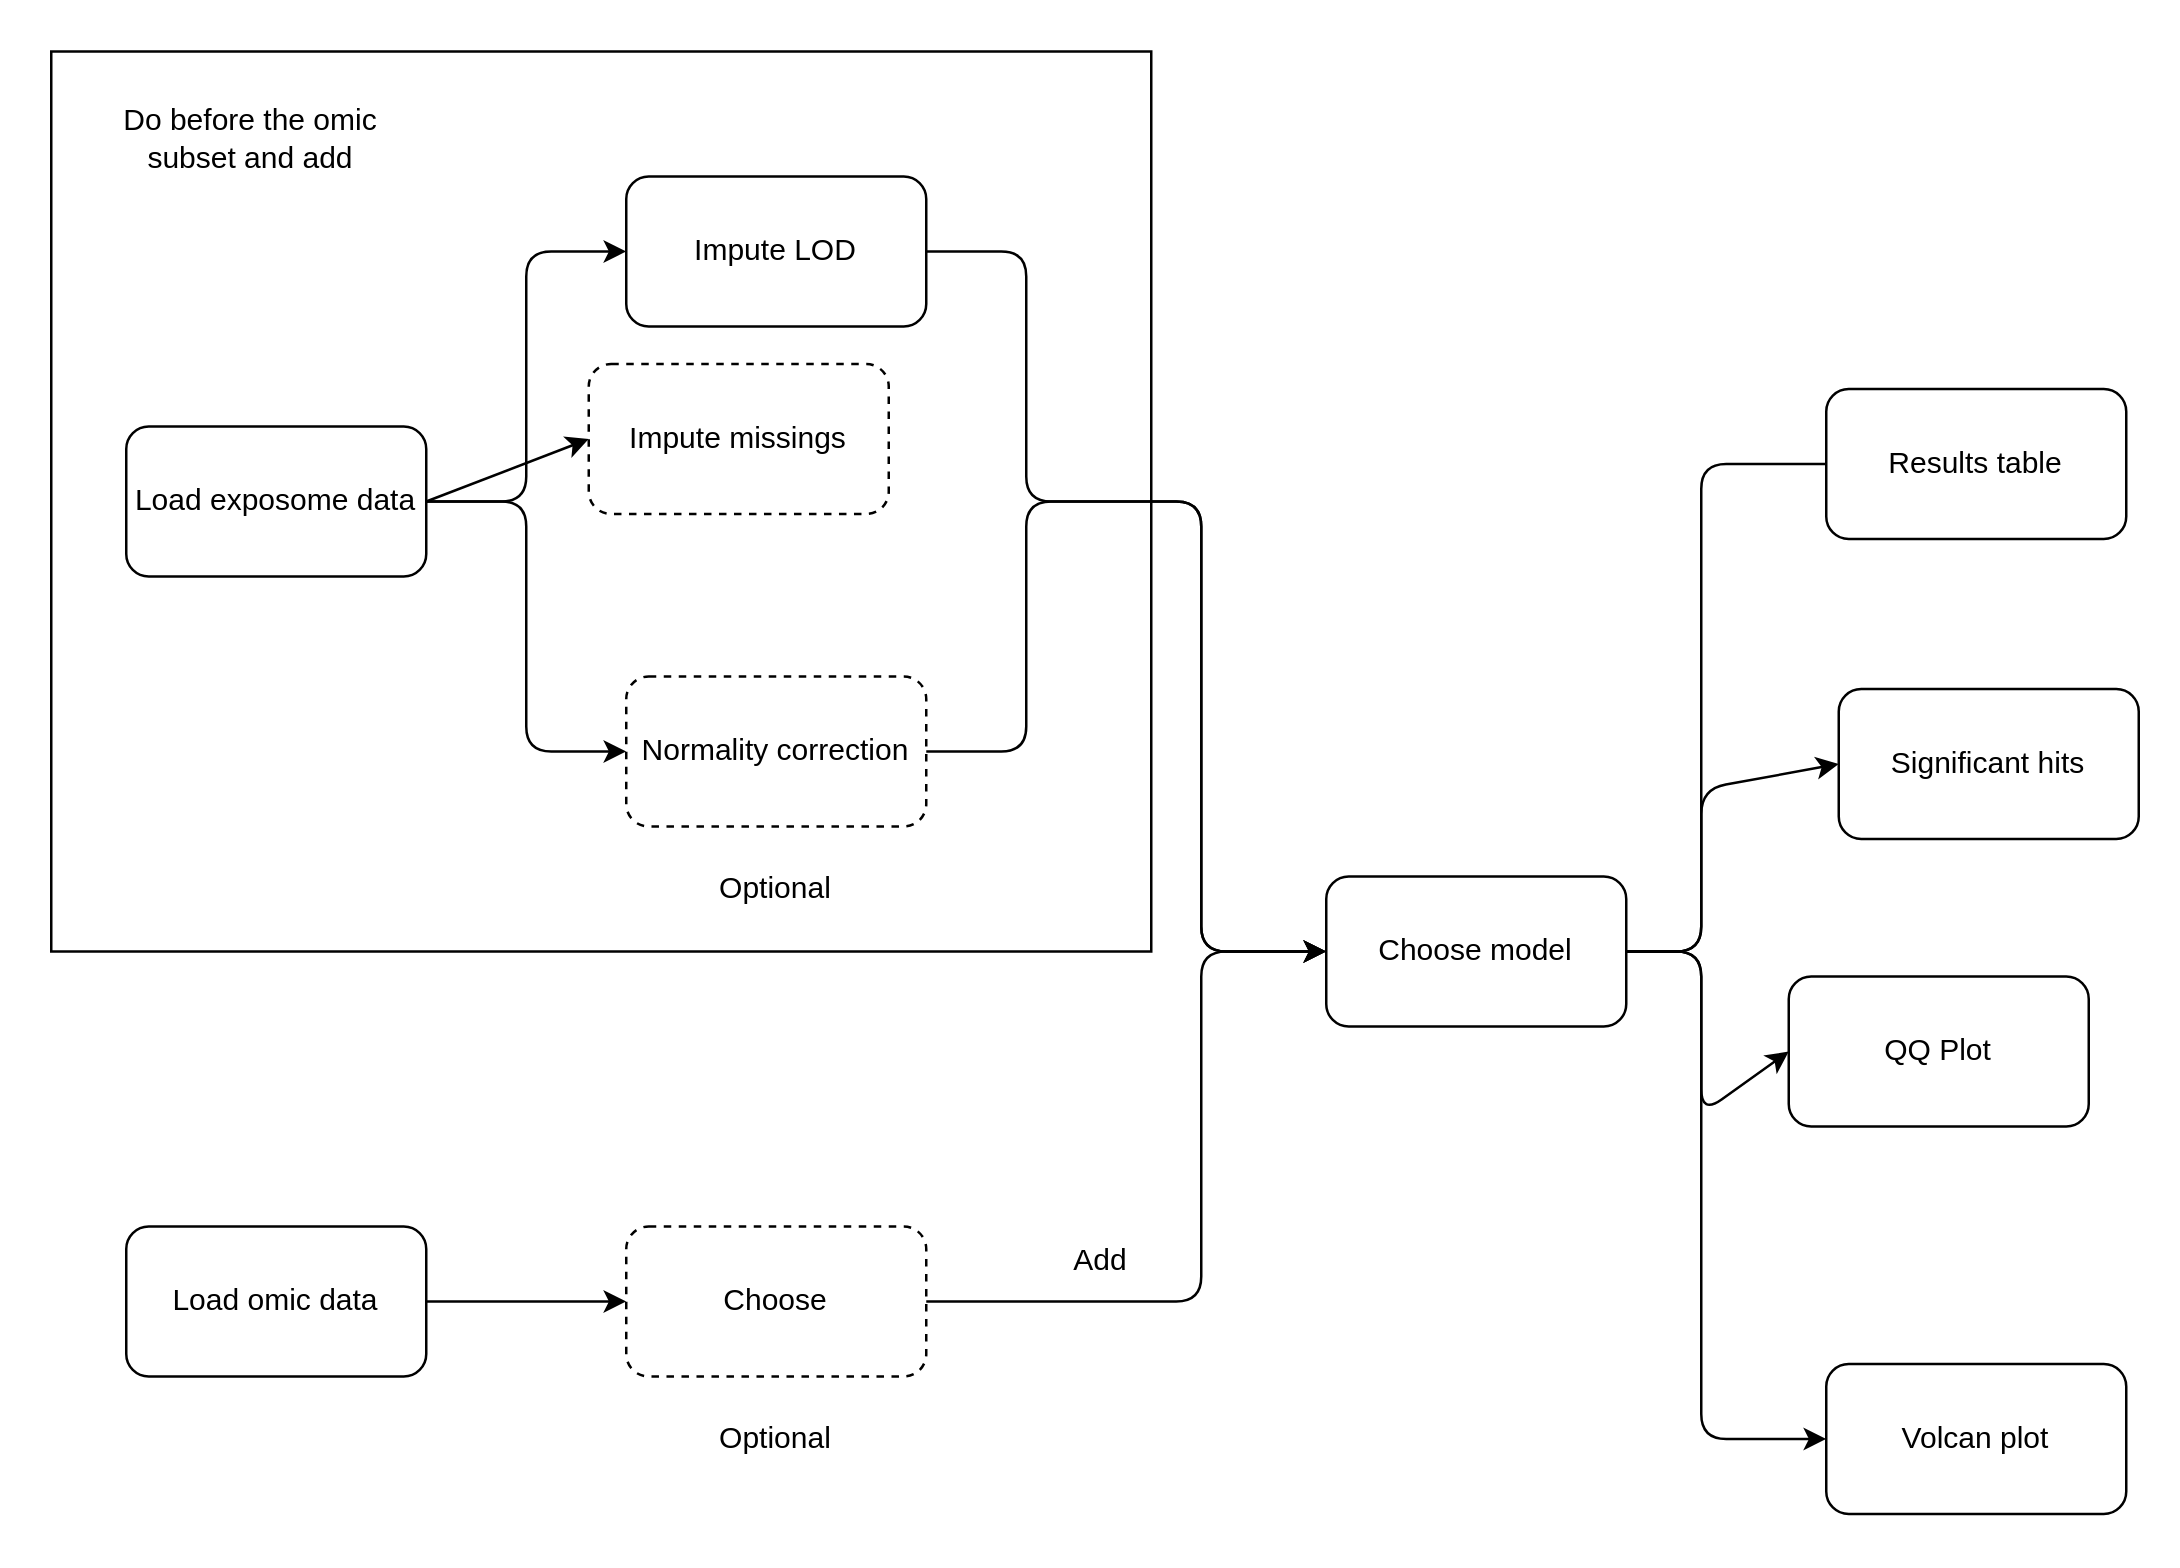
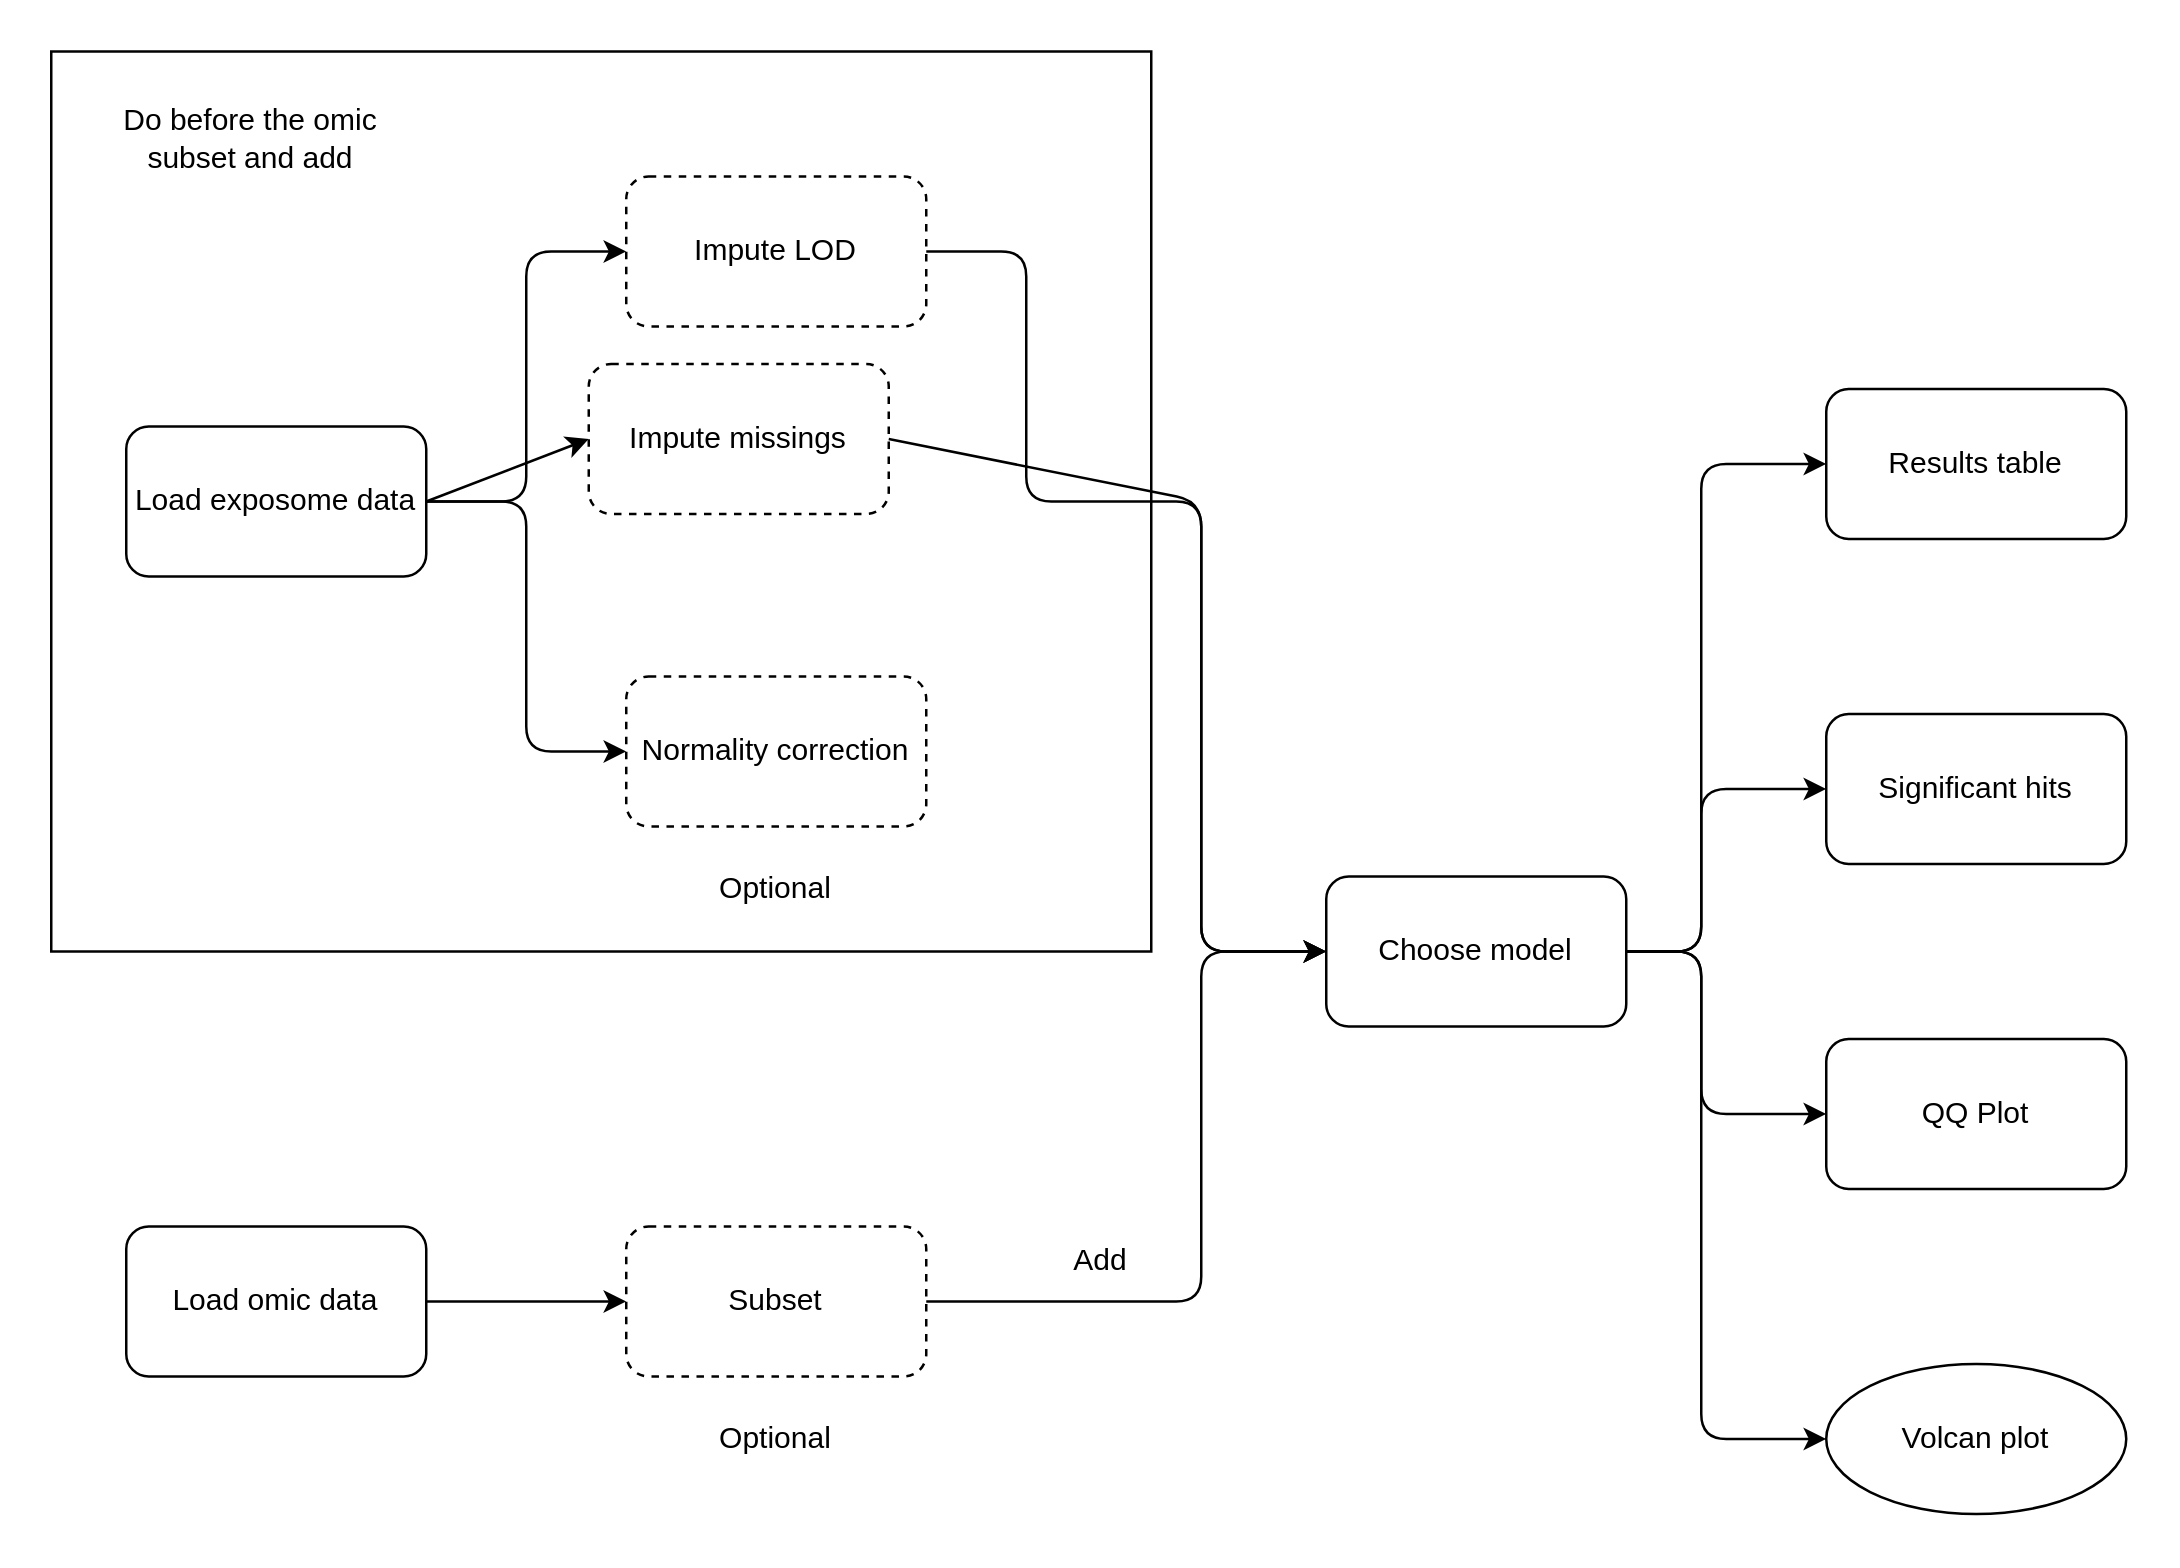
(776, 251) -> (776, 251)
(1815, 464) -> (1808, 464)
none -> (1107, 482)
(1026, 669) -> none
(1989, 764) -> (1976, 789)
(1939, 1051) -> (1976, 1114)
(776, 1301) -> (776, 1301)
(1976, 1439) -> (1976, 1439)
